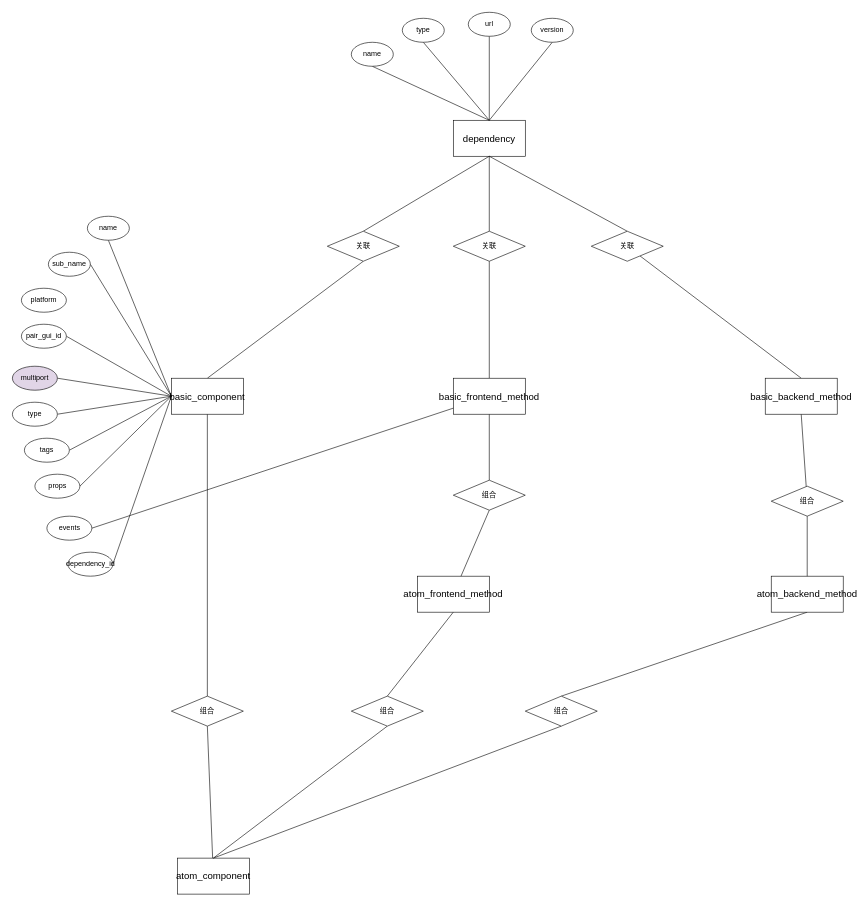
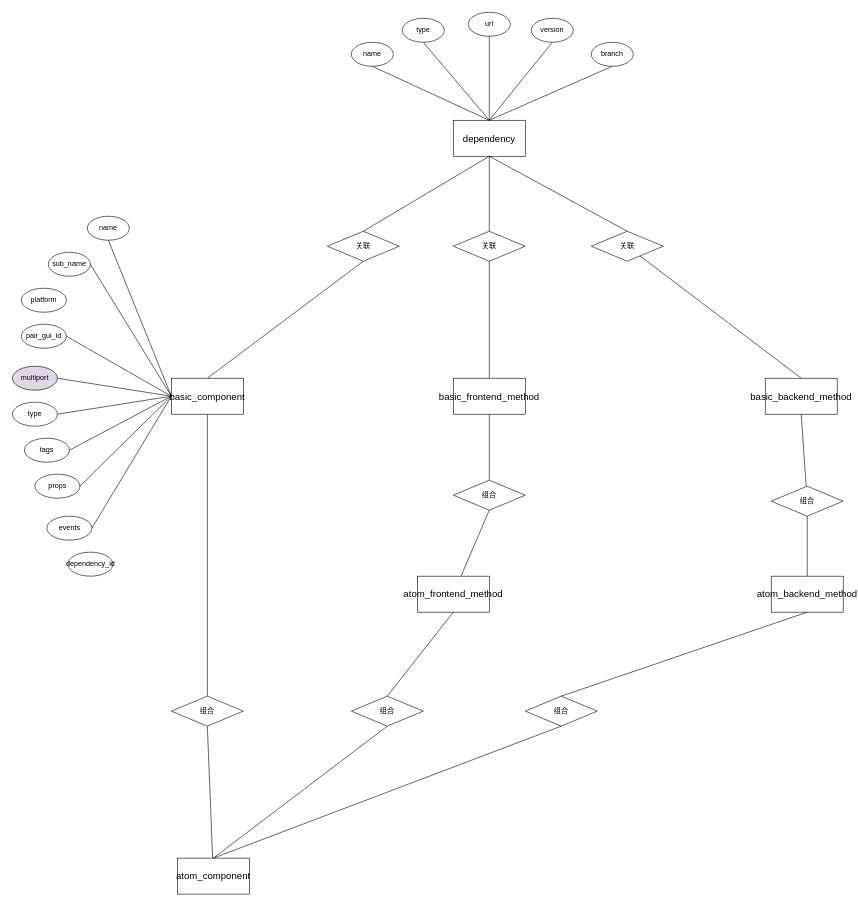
none -> (612, 54)
none -> (553, 92)
(273, 468) -> (129, 466)
(141, 483) -> none
